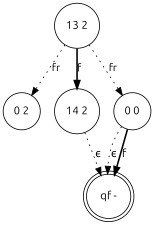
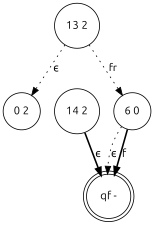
(77, 64) -> none
(56, 69) -> (56, 69)
(132, 111) -> (132, 111)
(92, 150) -> (92, 150)
